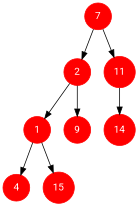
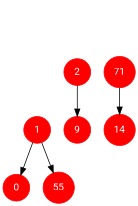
(98, 16) -> none
(120, 72) -> (120, 72)
(59, 98) -> none
(16, 188) -> (16, 188)
(59, 188) -> (59, 188)
